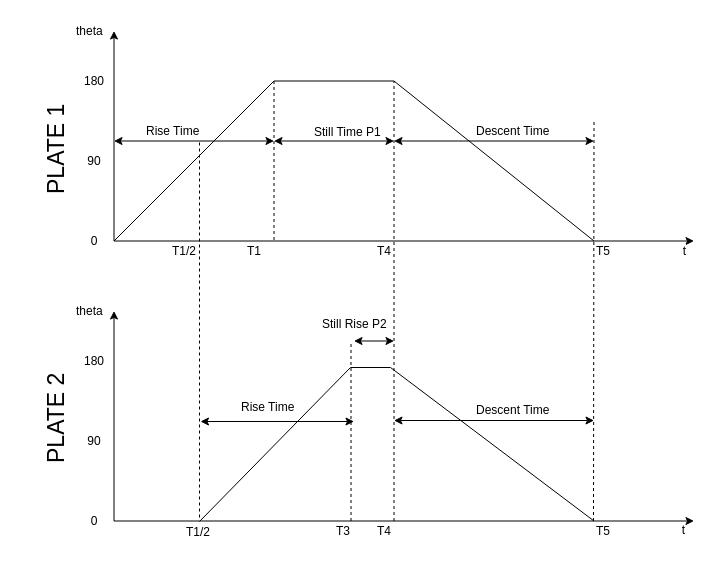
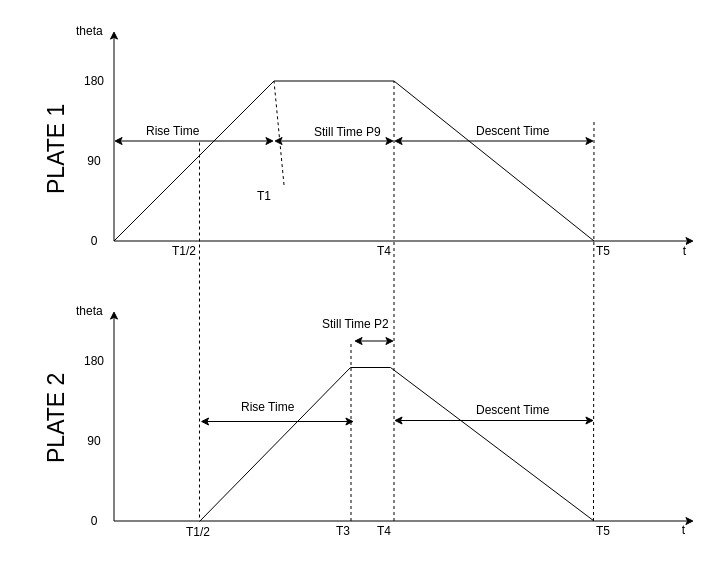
(349, 133) -> (349, 133)
(254, 251) -> (264, 196)
(357, 325) -> (357, 325)
